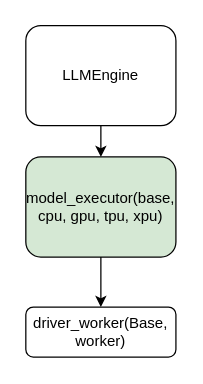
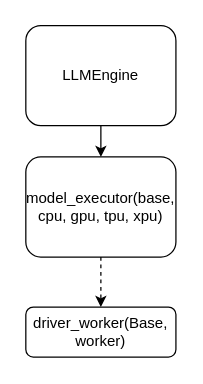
(101, 207) -> (101, 207)
(101, 277) -> (101, 277)
